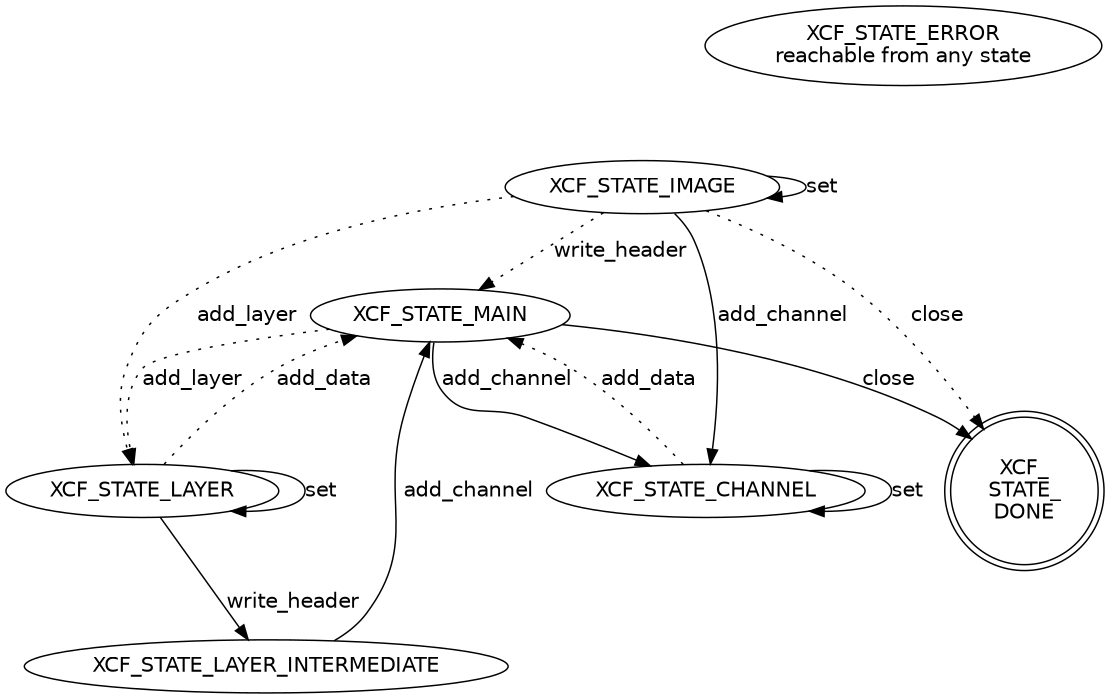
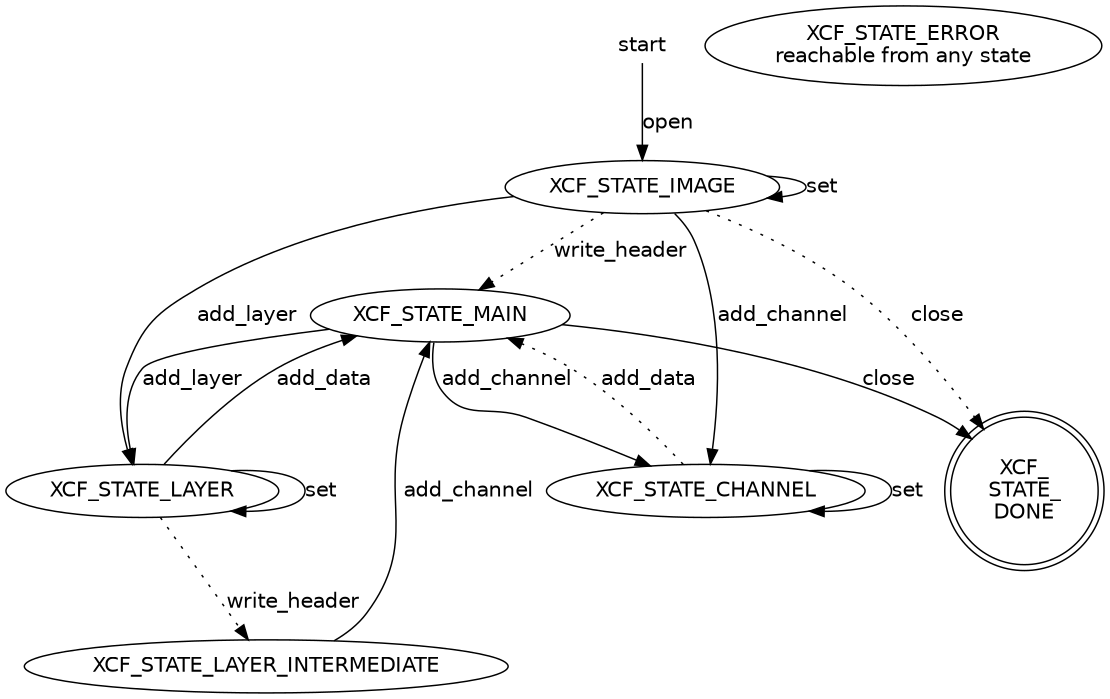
none -> (642, 46)
(260, 258) -> (260, 258)
(193, 351) -> (193, 351)
(245, 390) -> (245, 390)
(200, 573) -> (200, 573)
